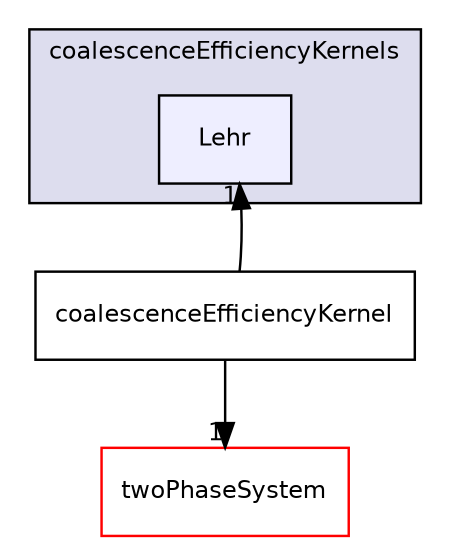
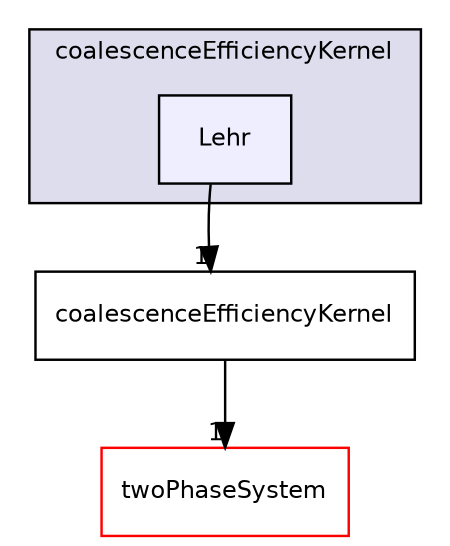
(225, 53) -> (225, 53)
(241, 240) -> (209, 219)
